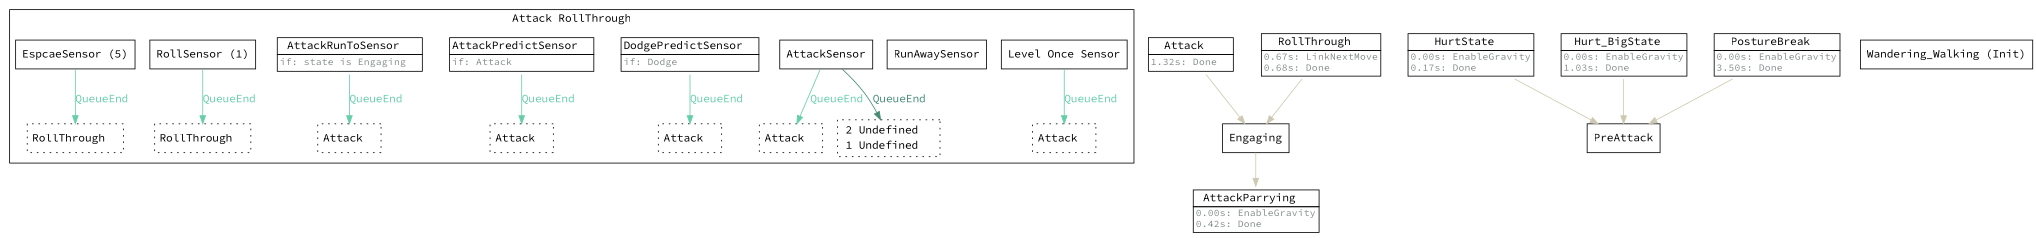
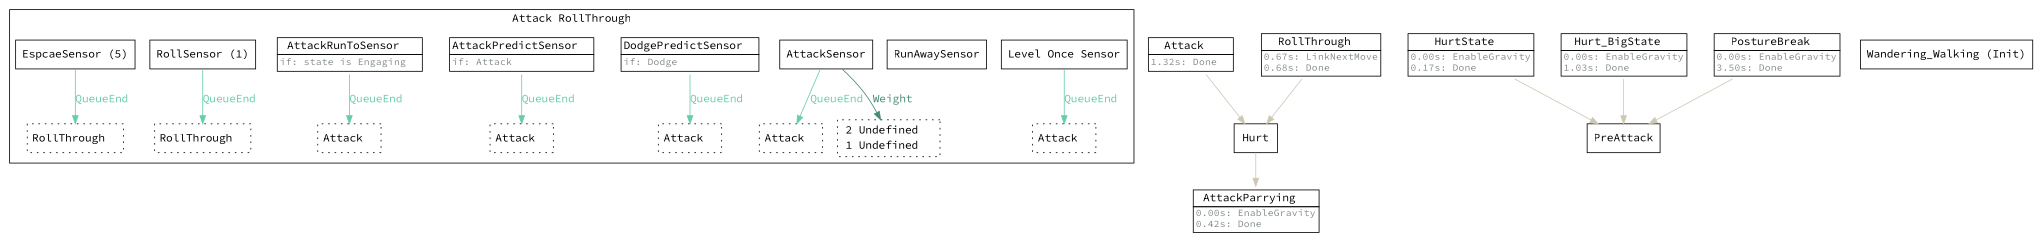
(900, 99) -> (893, 99)
(1256, 138) -> (1256, 138)
